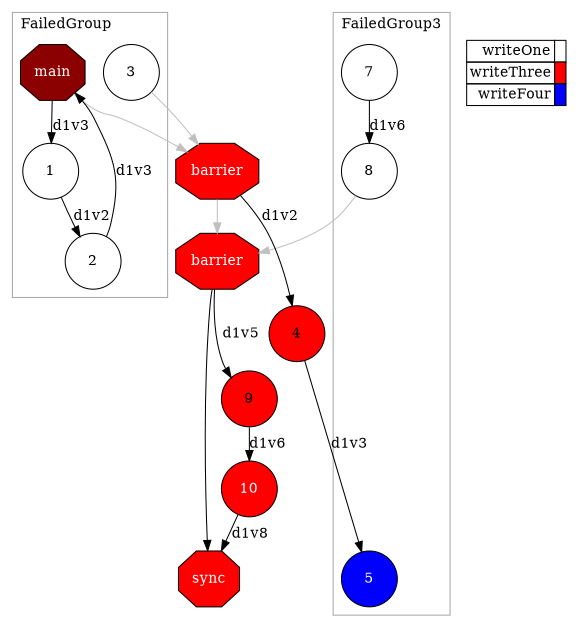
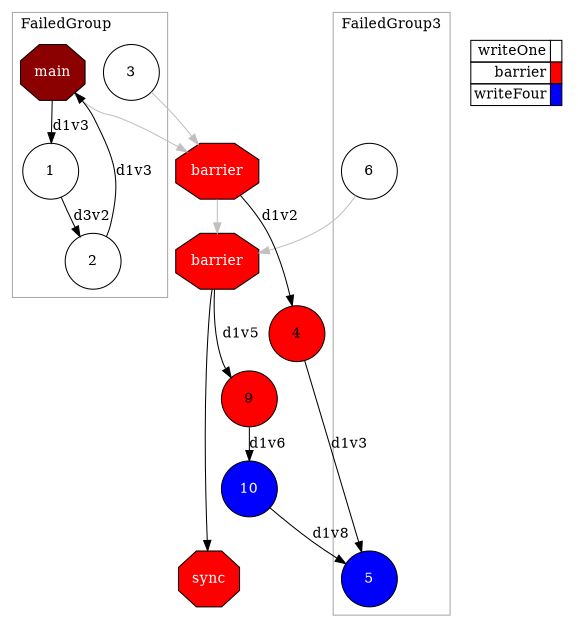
(369, 72) -> none
(511, 72) -> (521, 72)
(369, 171) -> (369, 171)
(92, 216) -> (92, 216)
(249, 489) -> (249, 489)
(232, 528) -> (303, 534)
